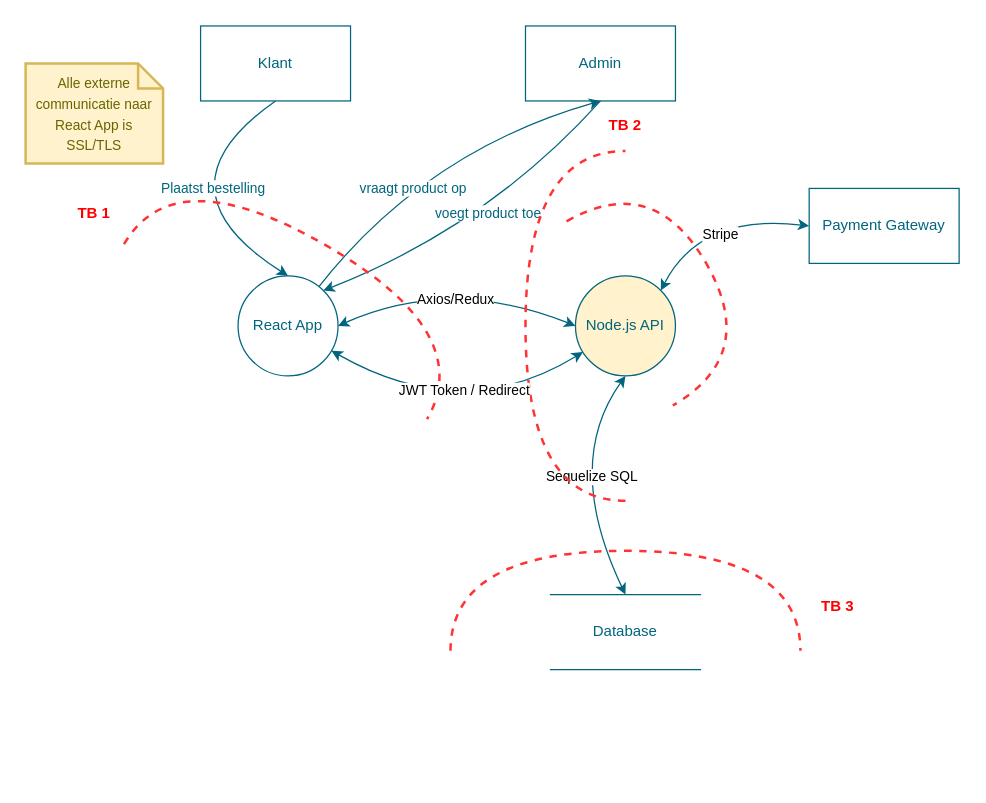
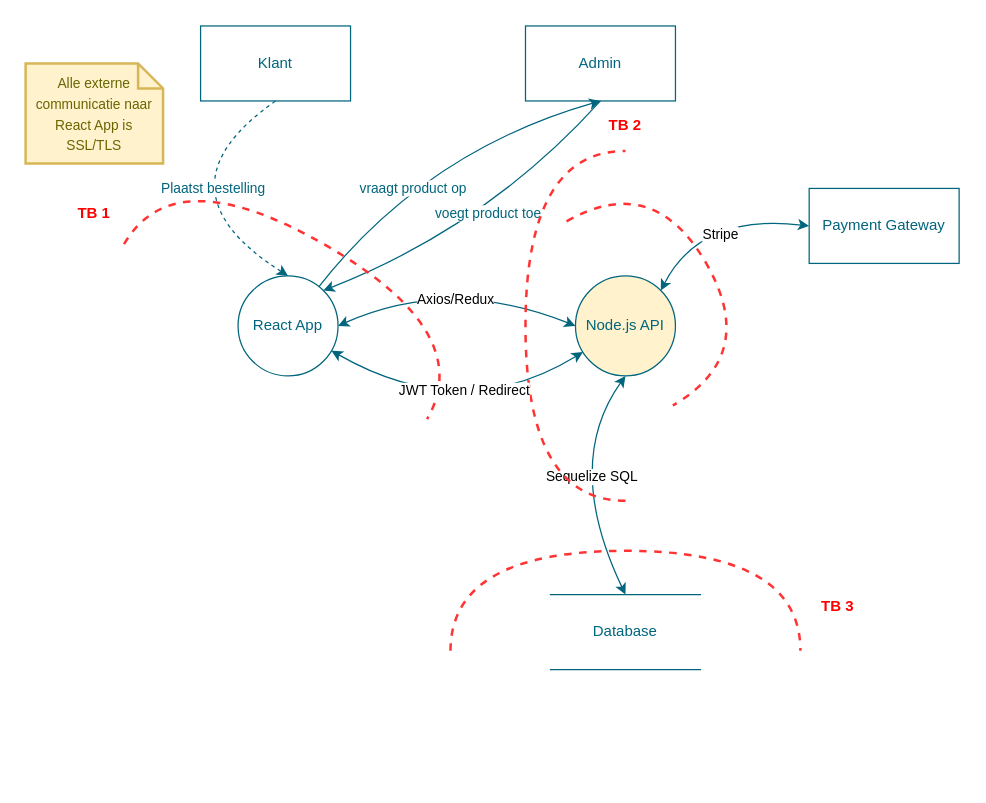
(236, 135) -> (236, 135)
